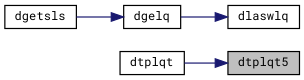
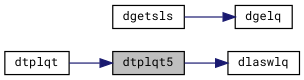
(198, 17) -> (200, 63)
